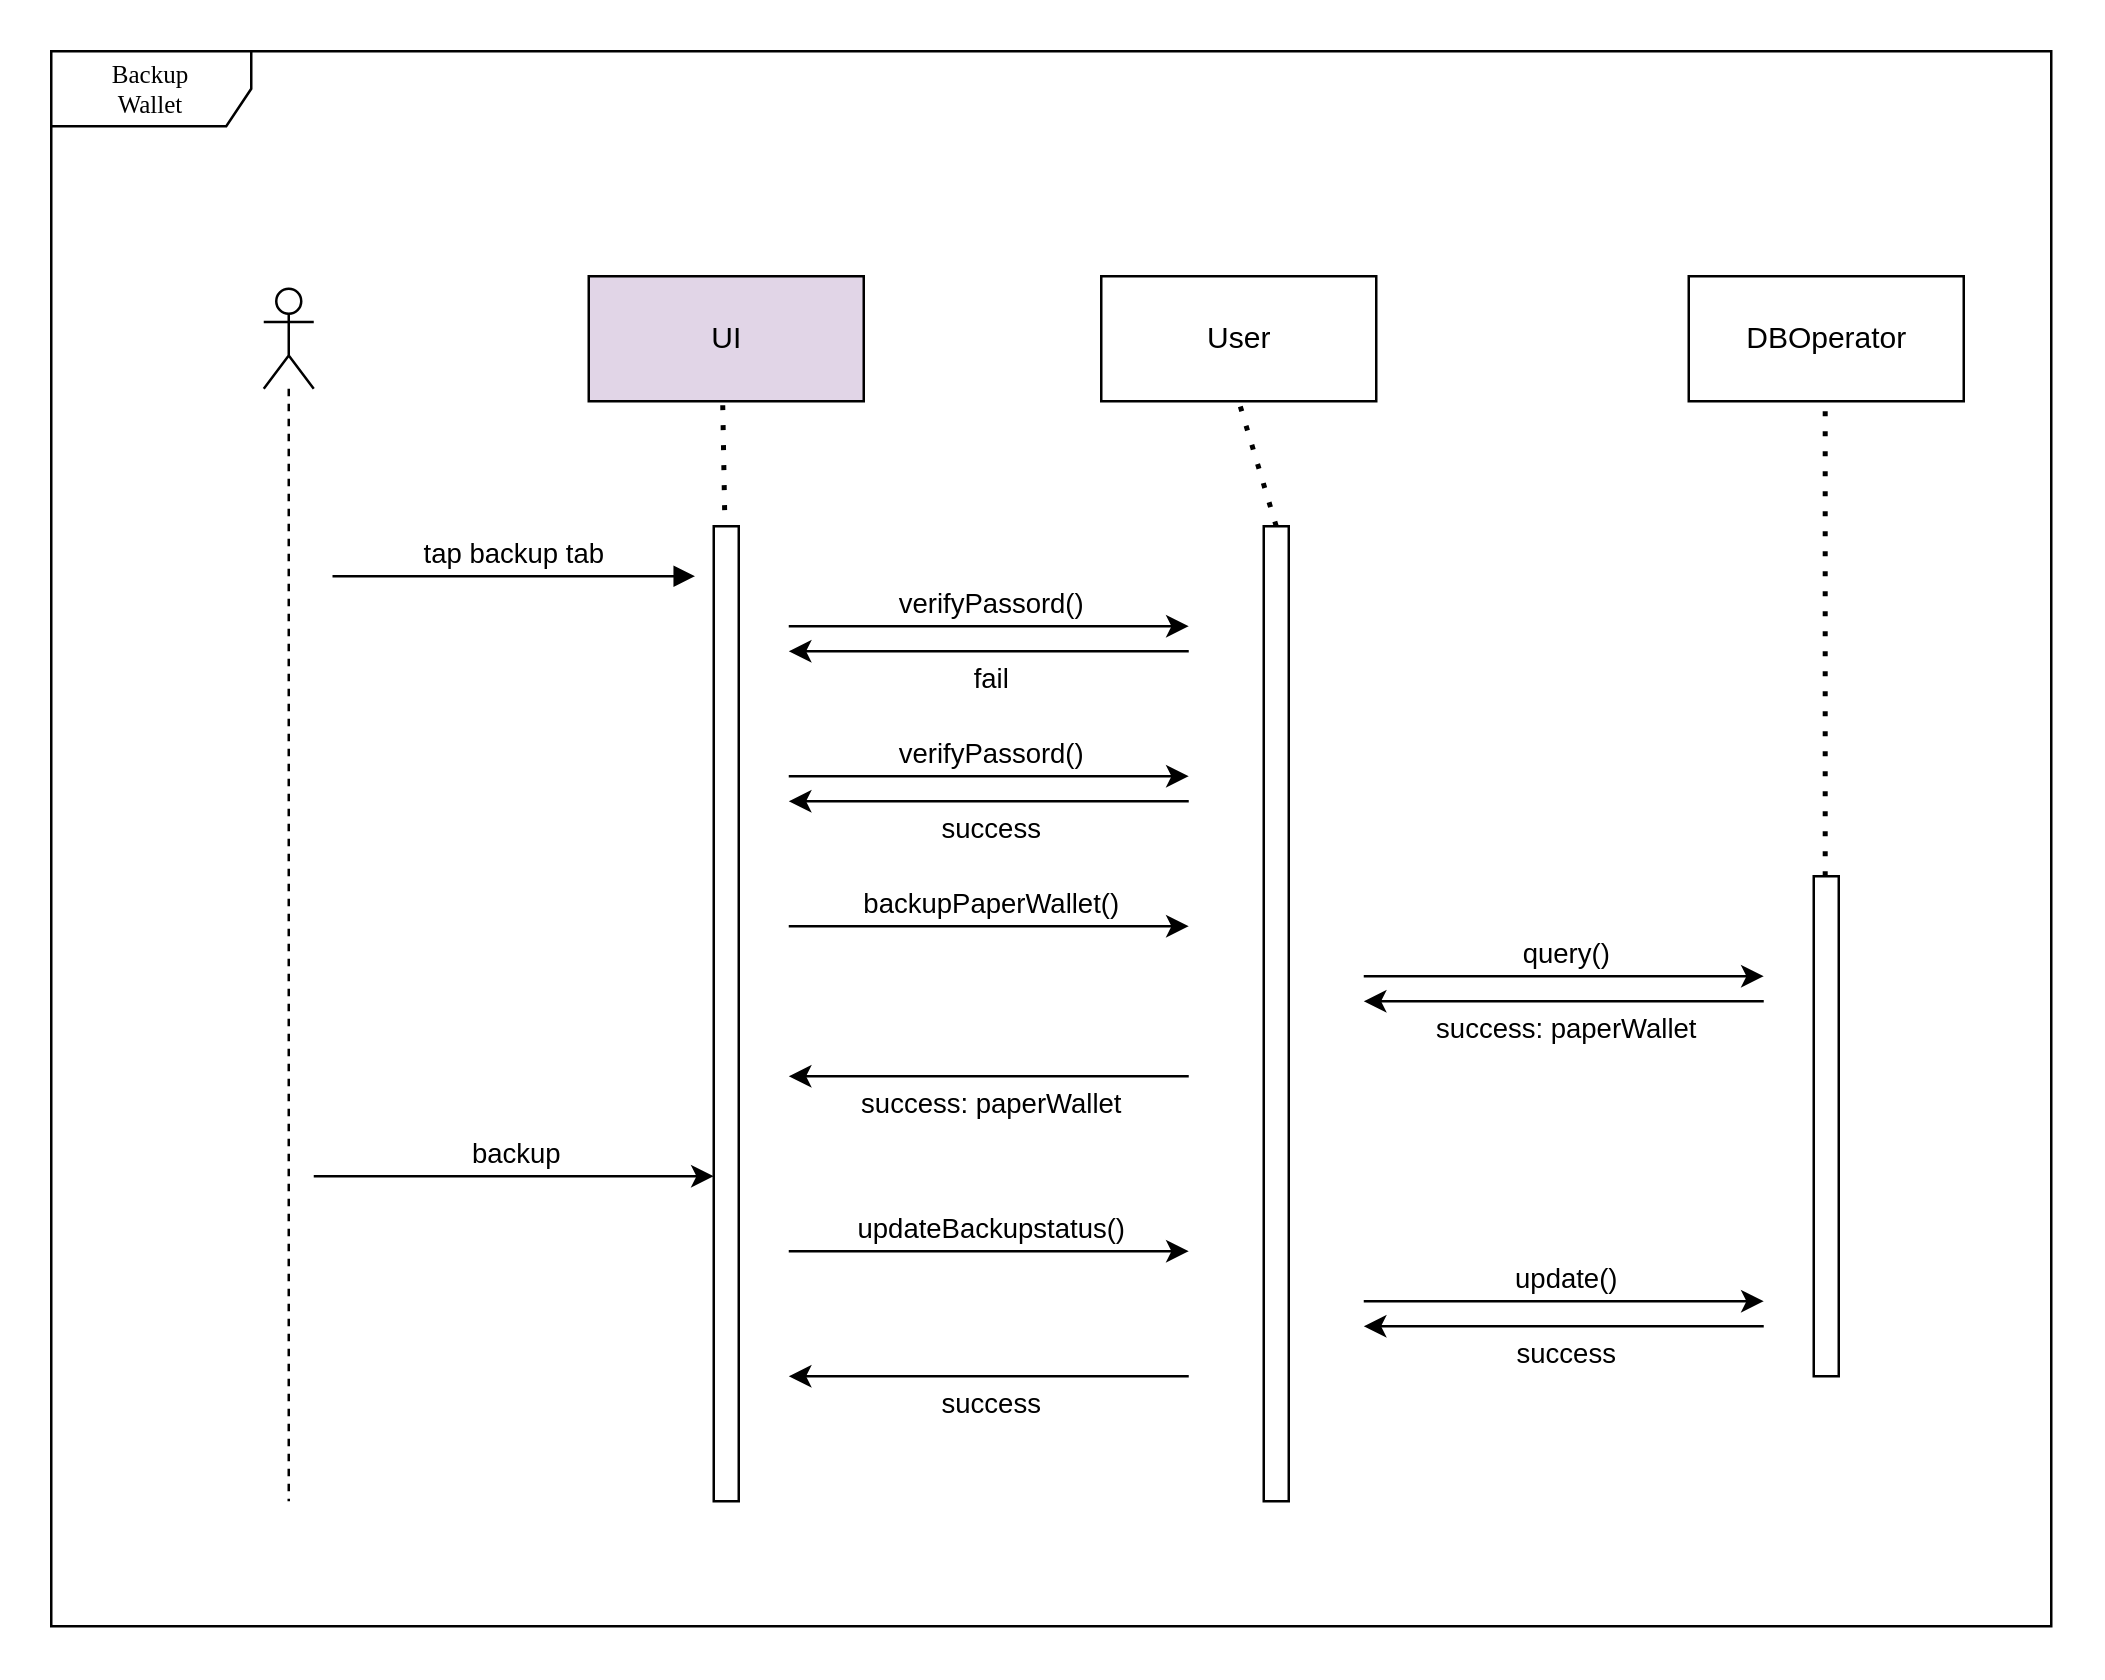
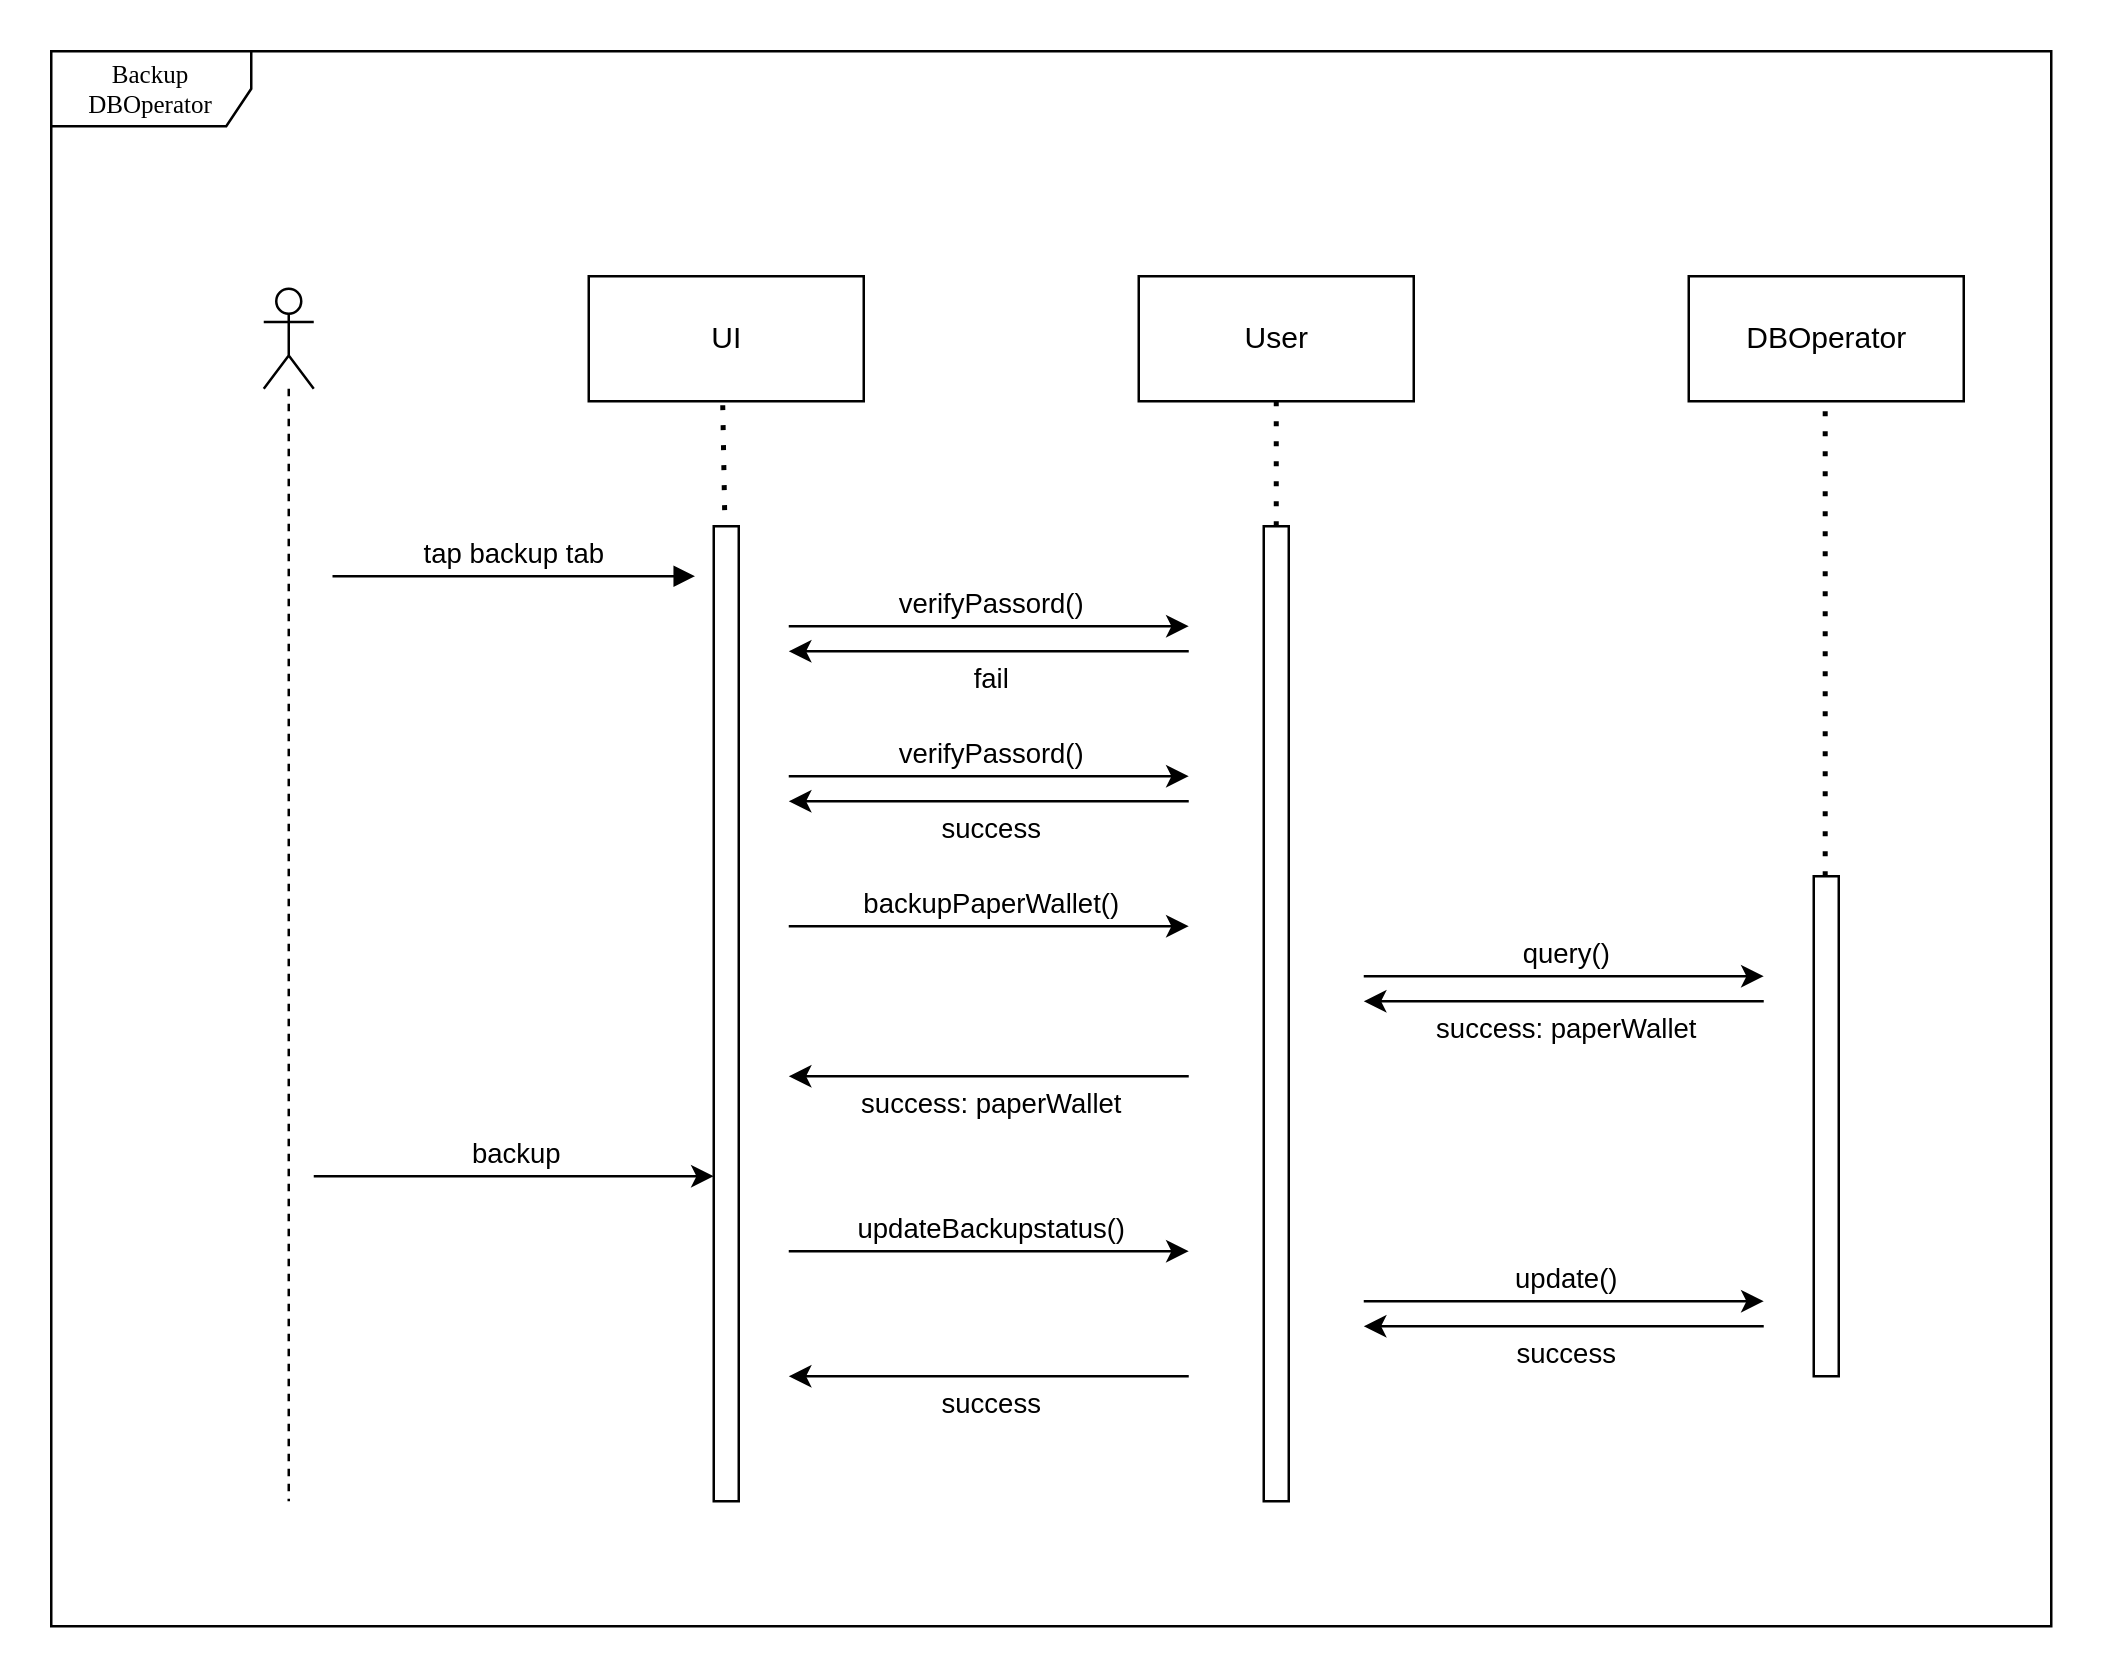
(151, 89) -> (151, 89)
(726, 339) -> (726, 339)
(1239, 339) -> (1276, 339)
